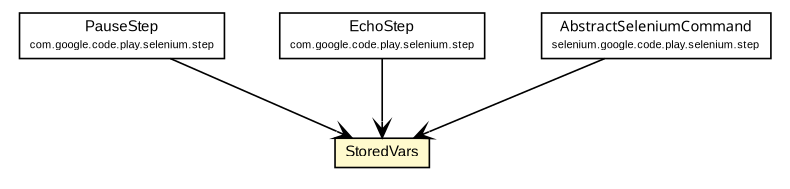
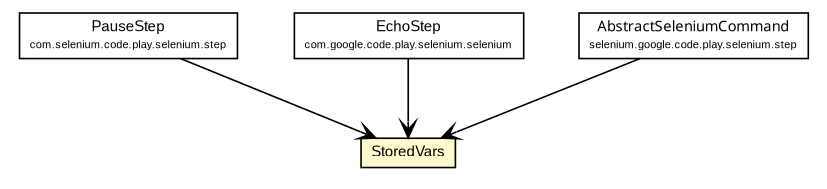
(122, 45) -> (128, 45)
(382, 45) -> (409, 45)
